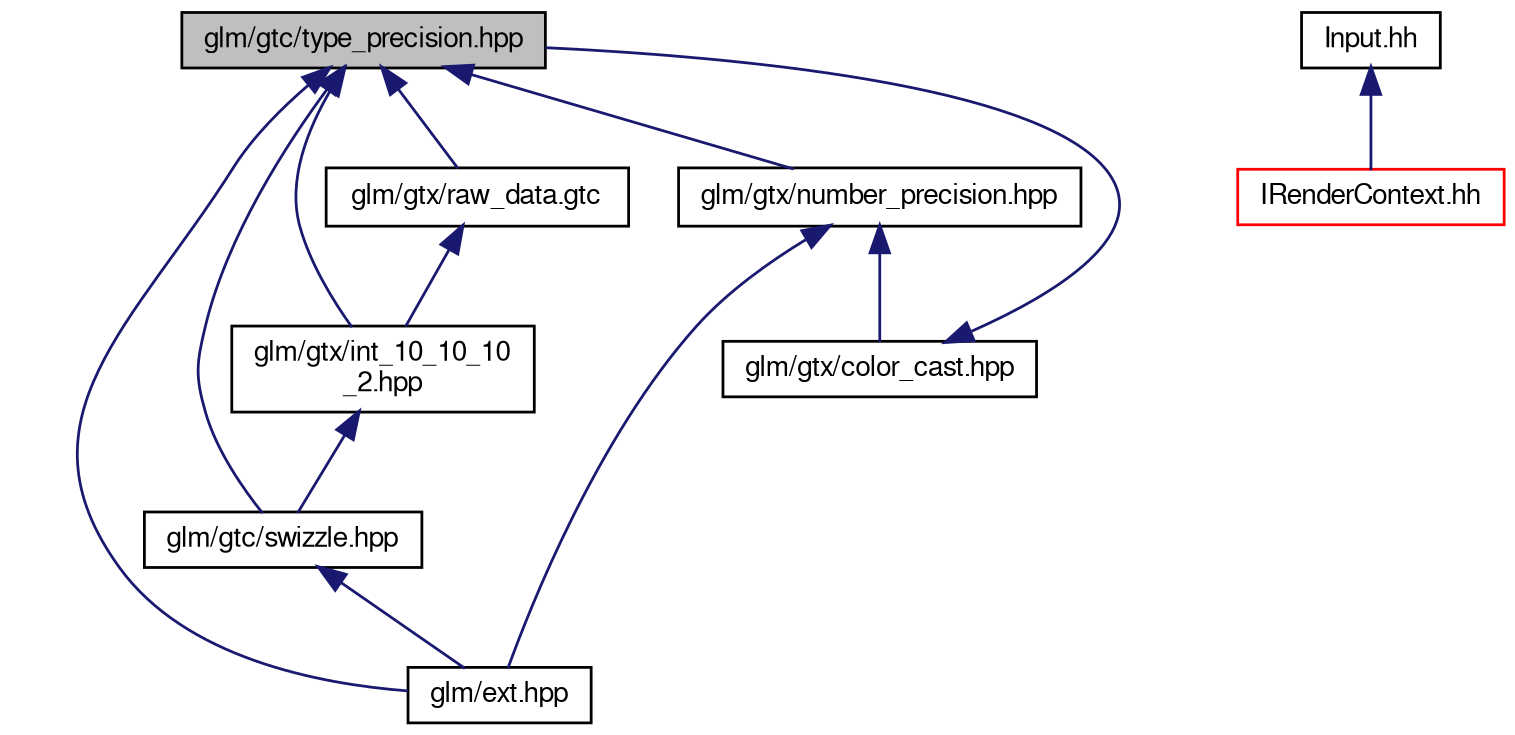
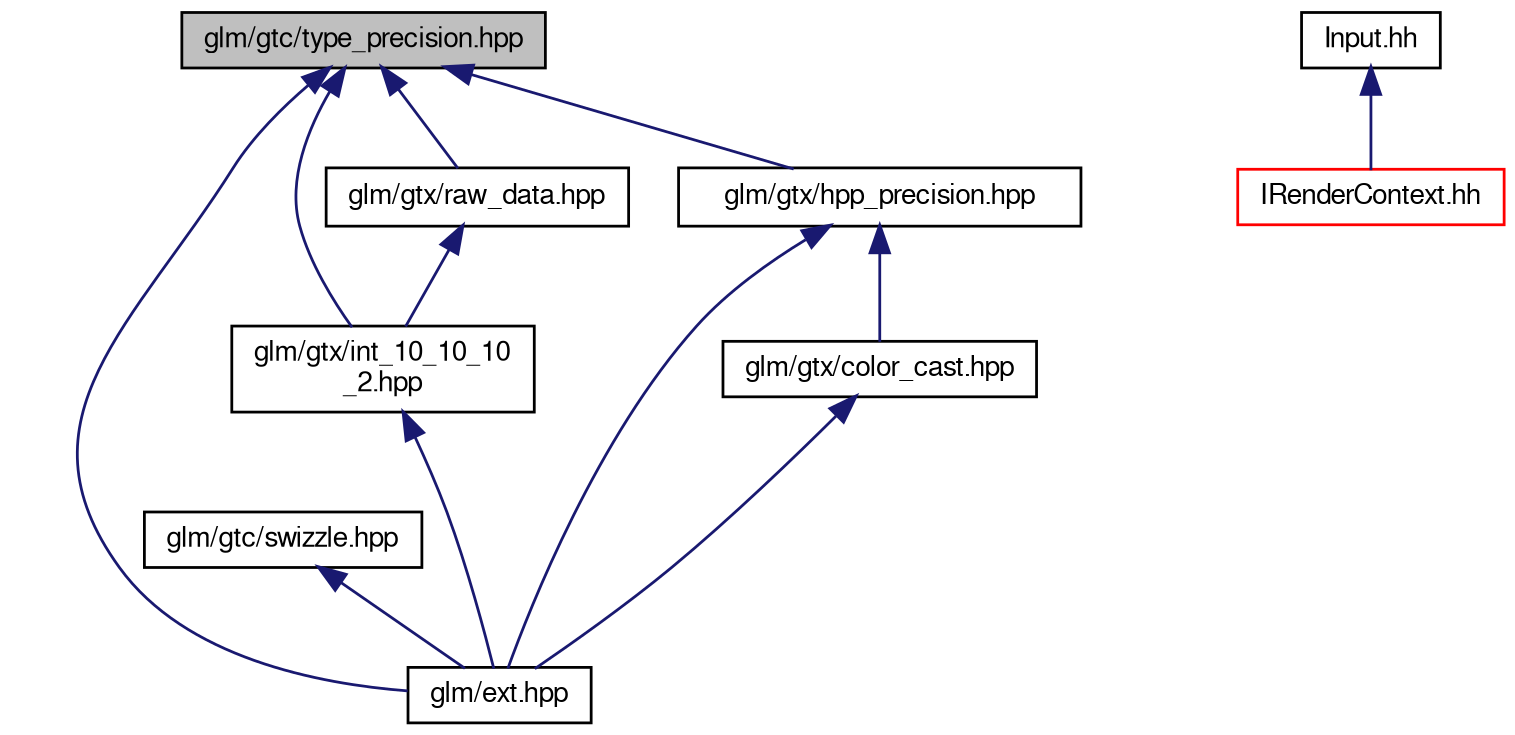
(954, 97) -> (692, 550)
(477, 197) -> (477, 197)
(880, 197) -> (880, 197)
(214, 295) -> none
(321, 474) -> (460, 551)
